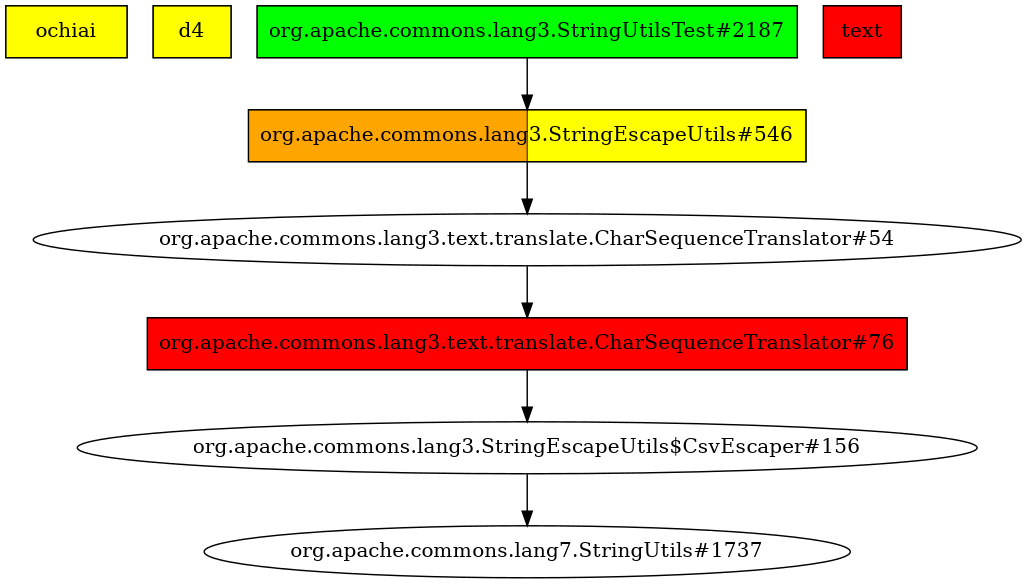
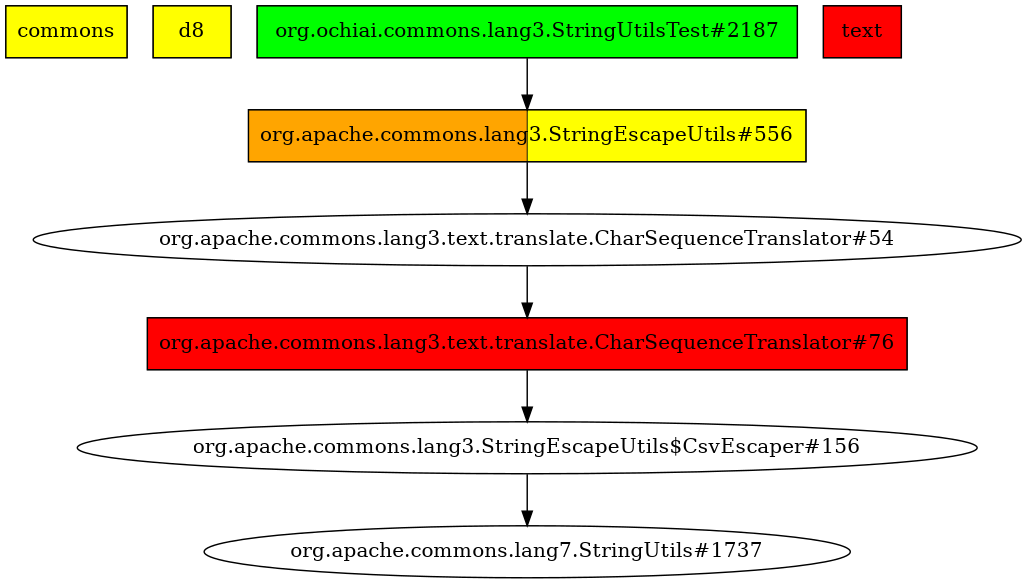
(66, 32) -> (66, 32)
(192, 32) -> (192, 32)
(527, 32) -> (527, 32)
(527, 136) -> (527, 136)
